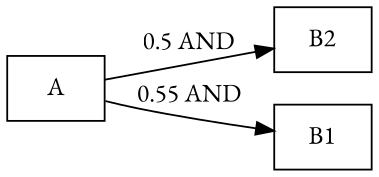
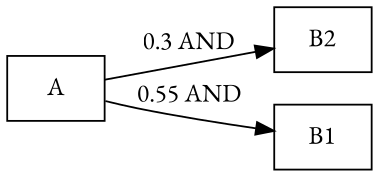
(189, 42) -> (189, 42)
